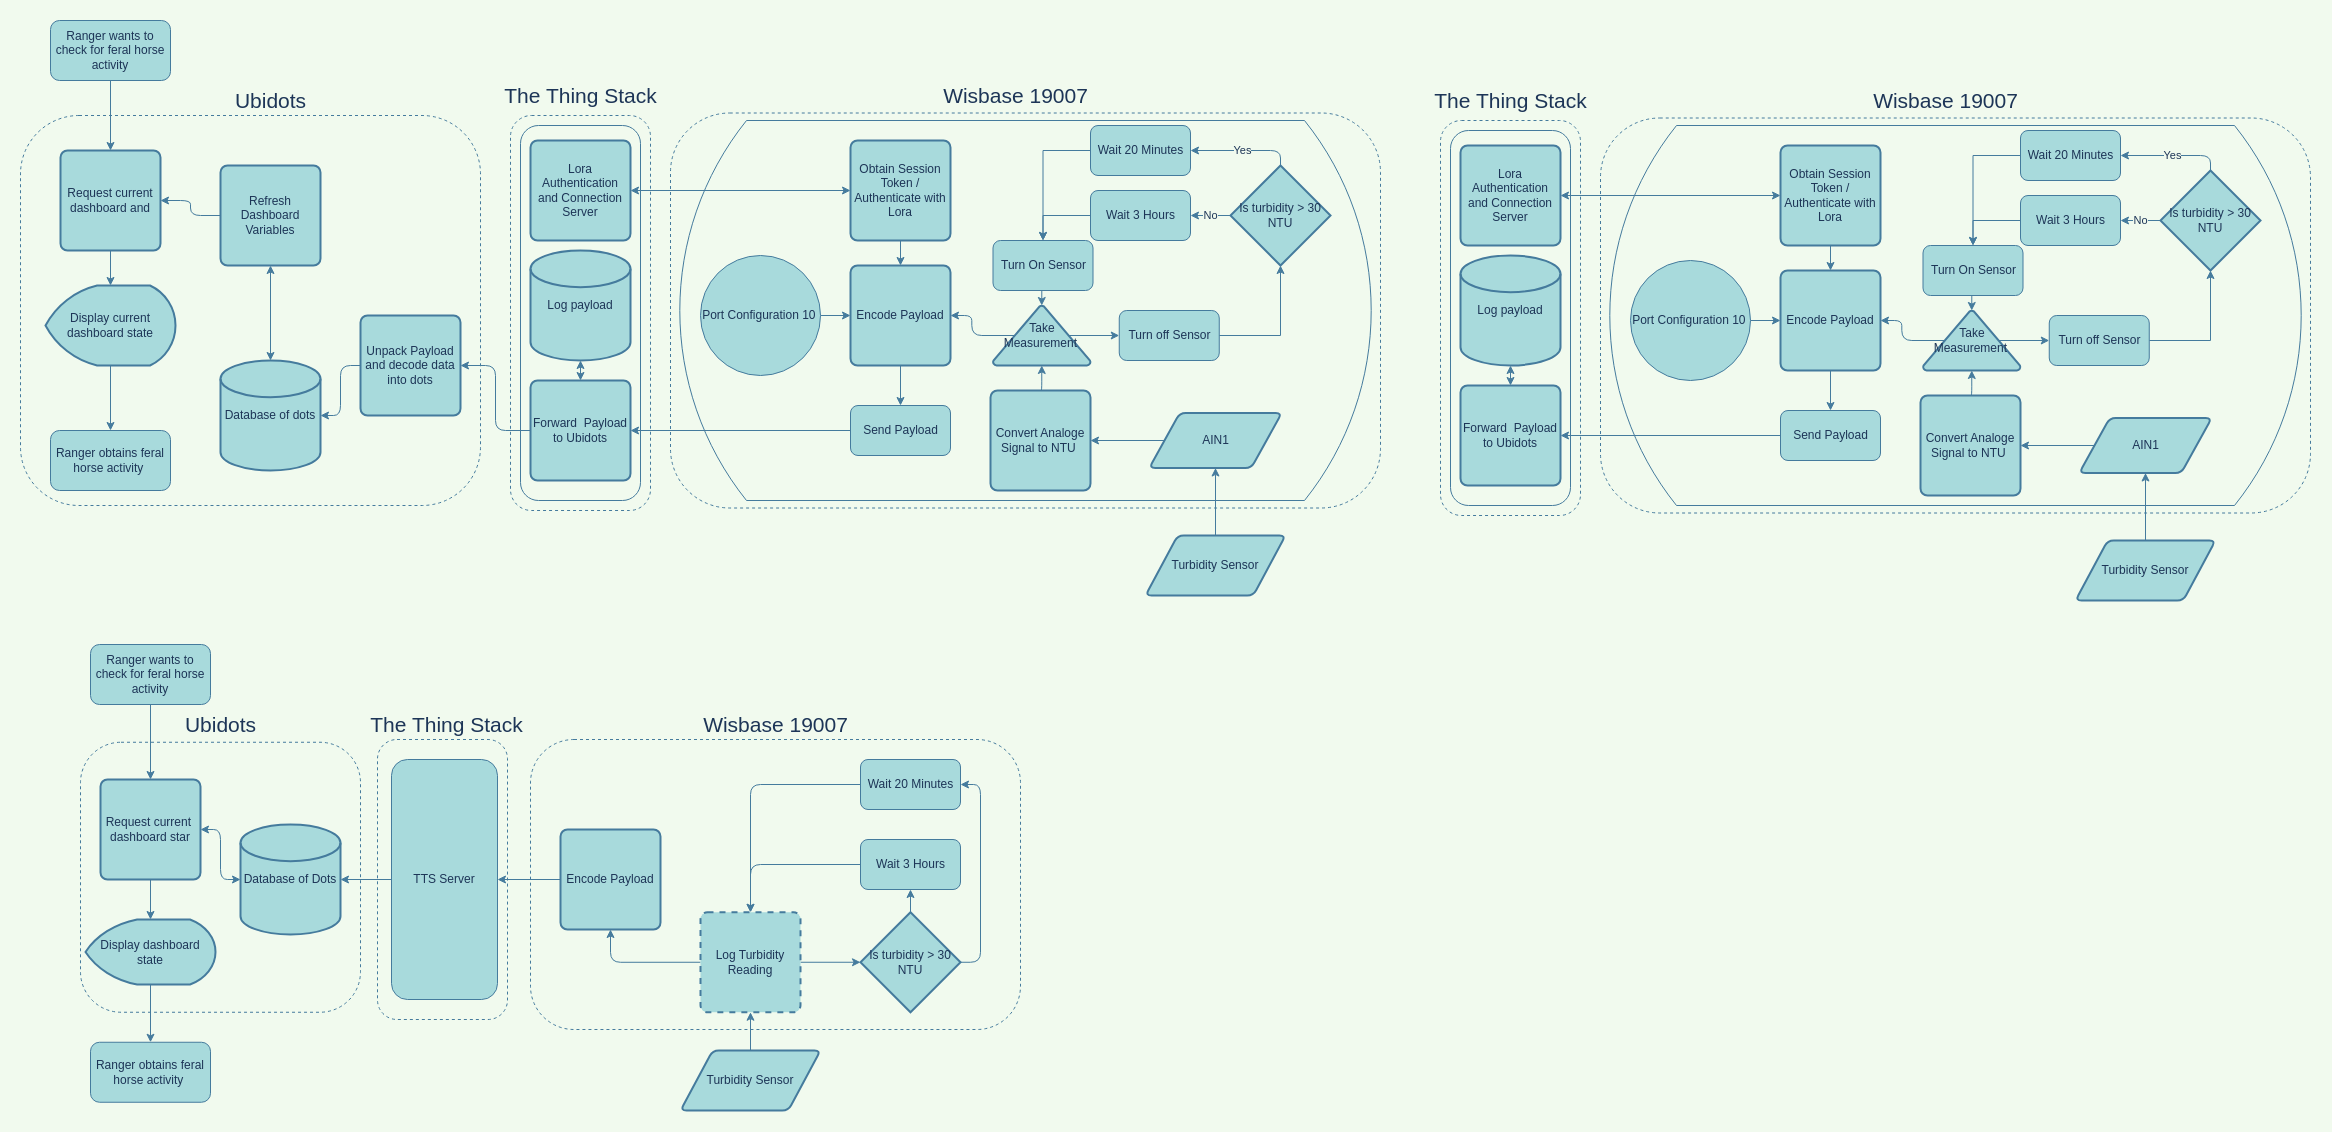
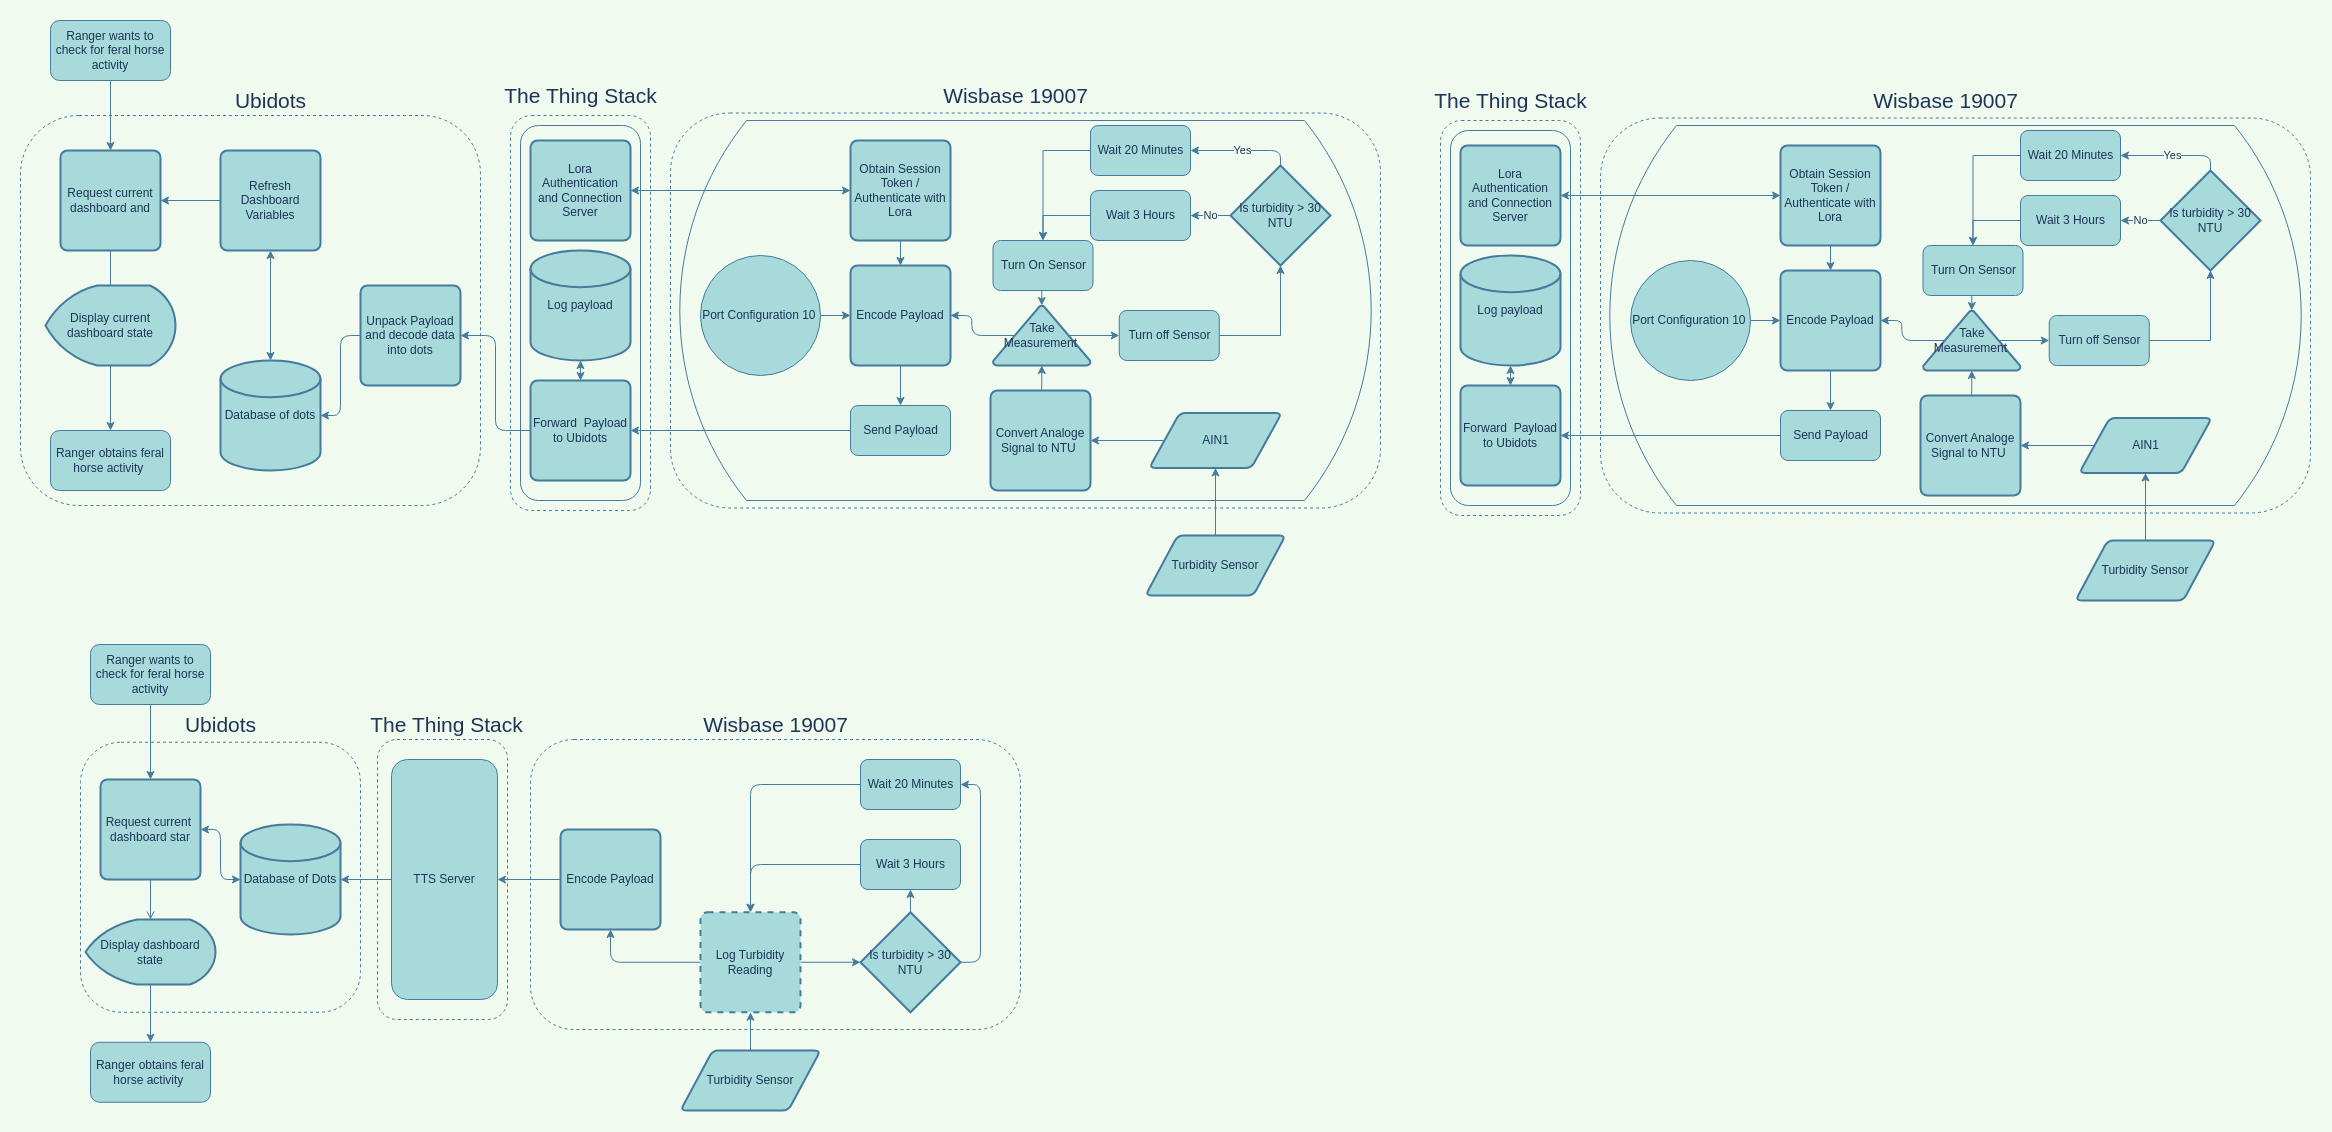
(271, 216) -> (271, 201)
(111, 277) -> (111, 280)
(411, 366) -> (411, 336)
(151, 911) -> (151, 913)
